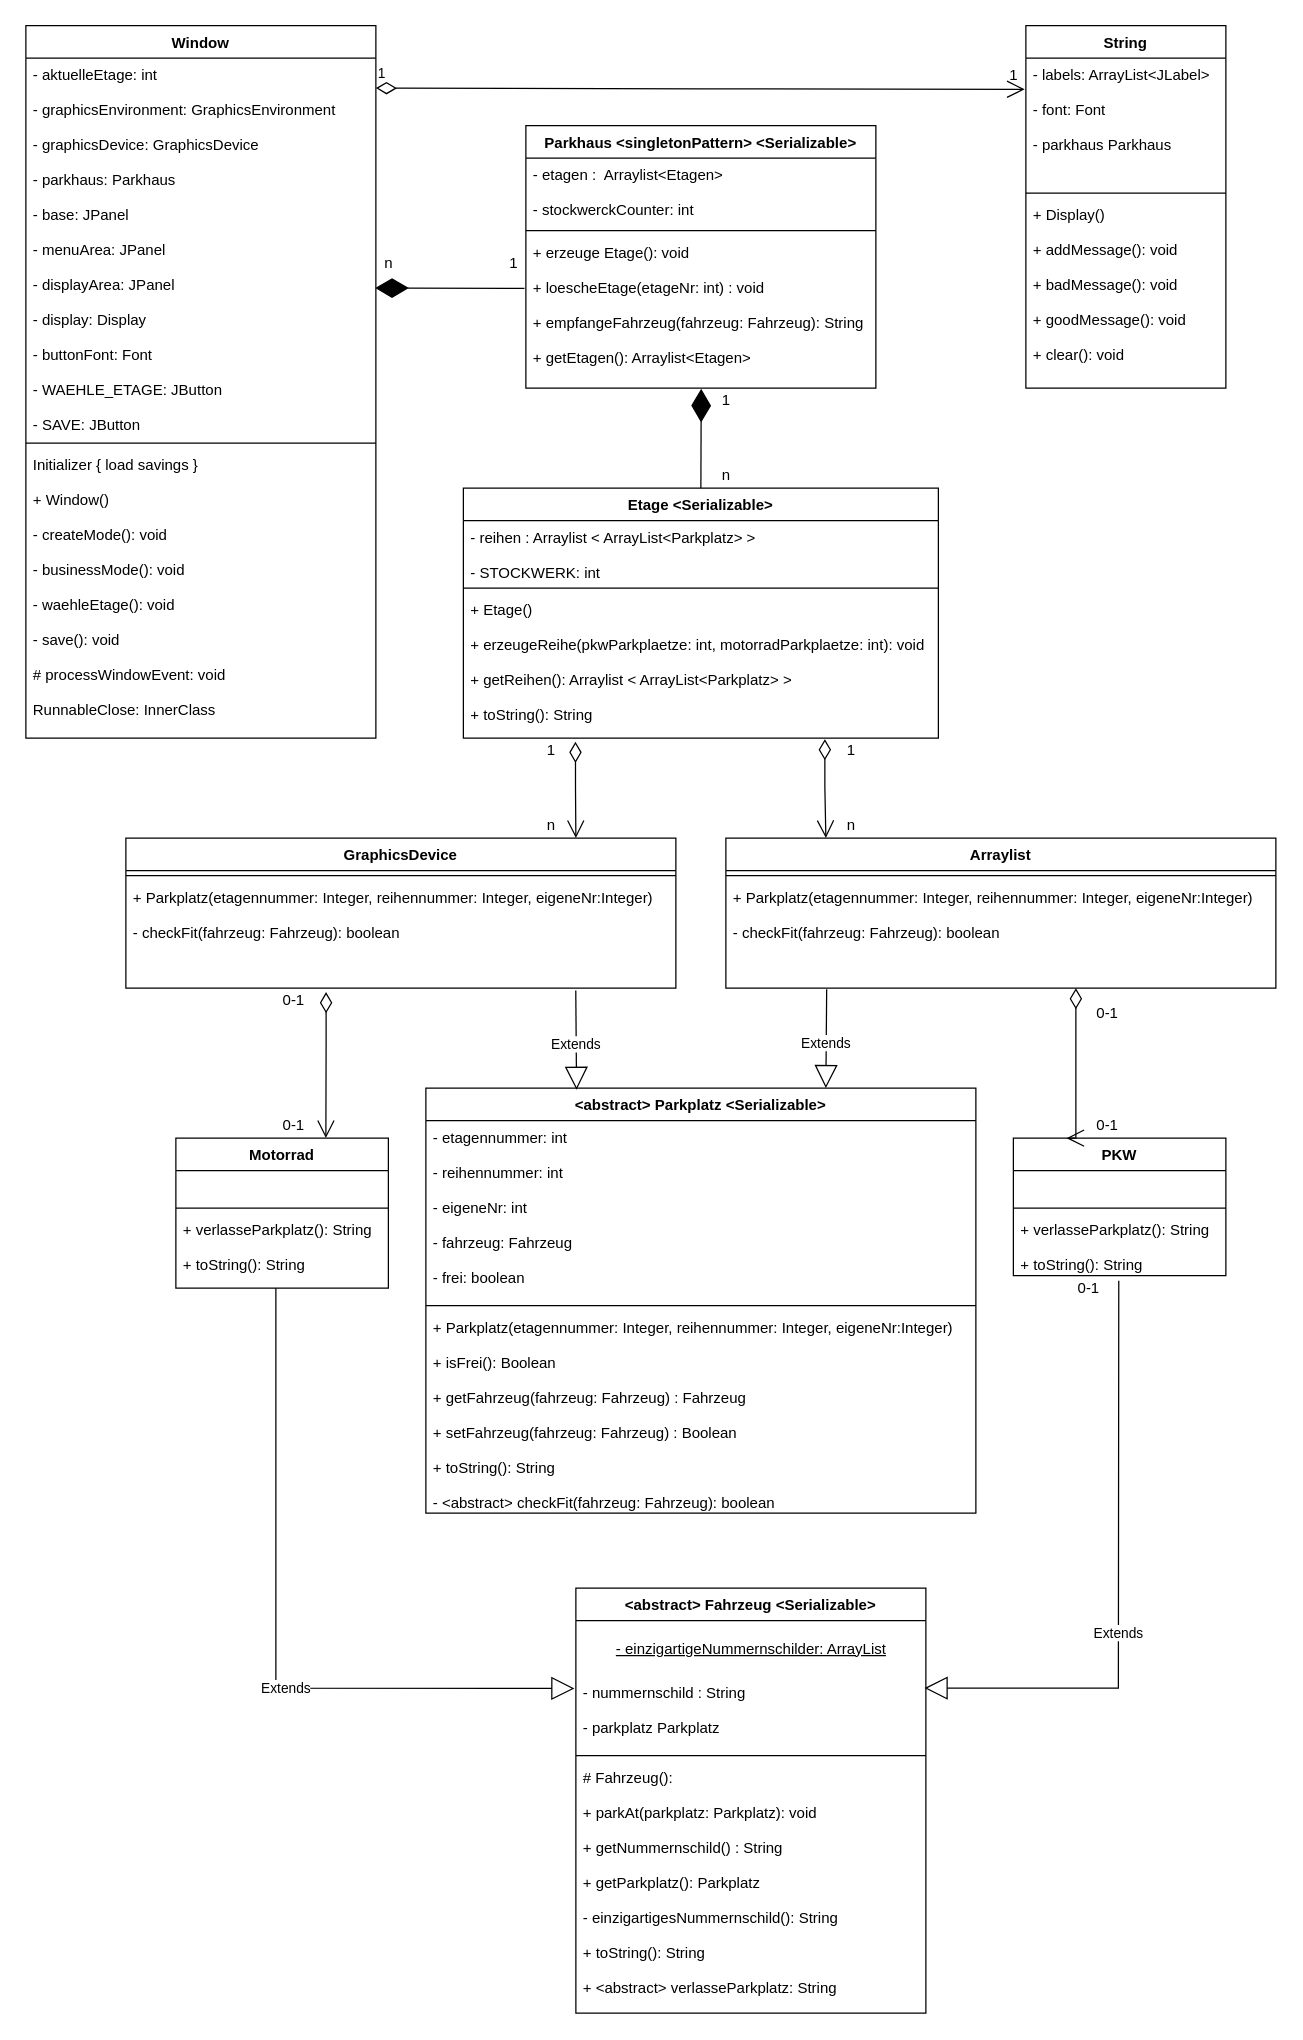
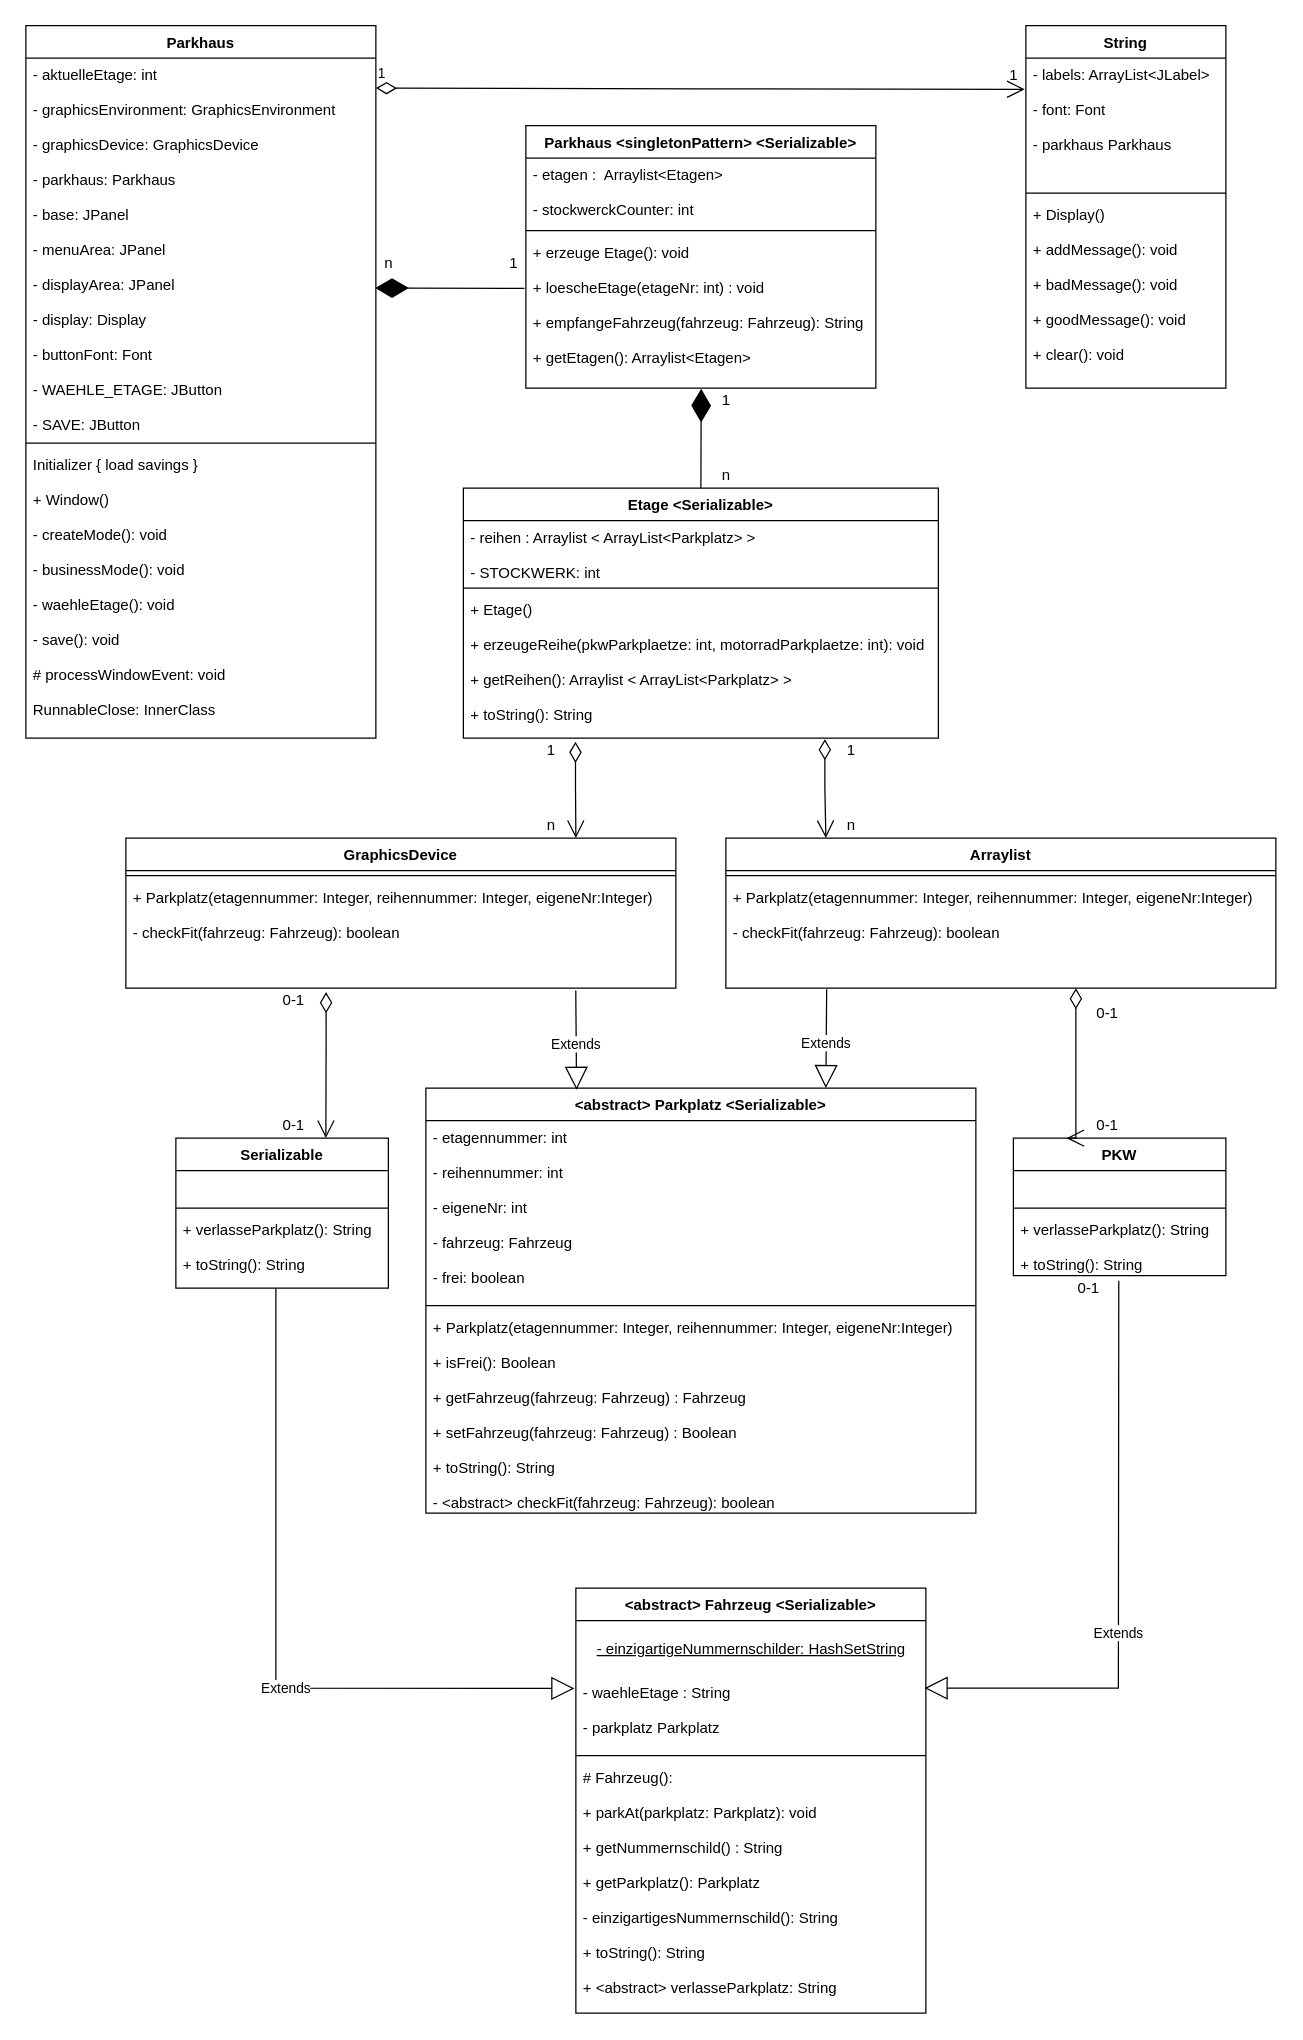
(200, 43) -> (200, 43)
(281, 1155) -> (281, 1155)
(751, 1639) -> (751, 1639)
(670, 1693) -> (663, 1693)
